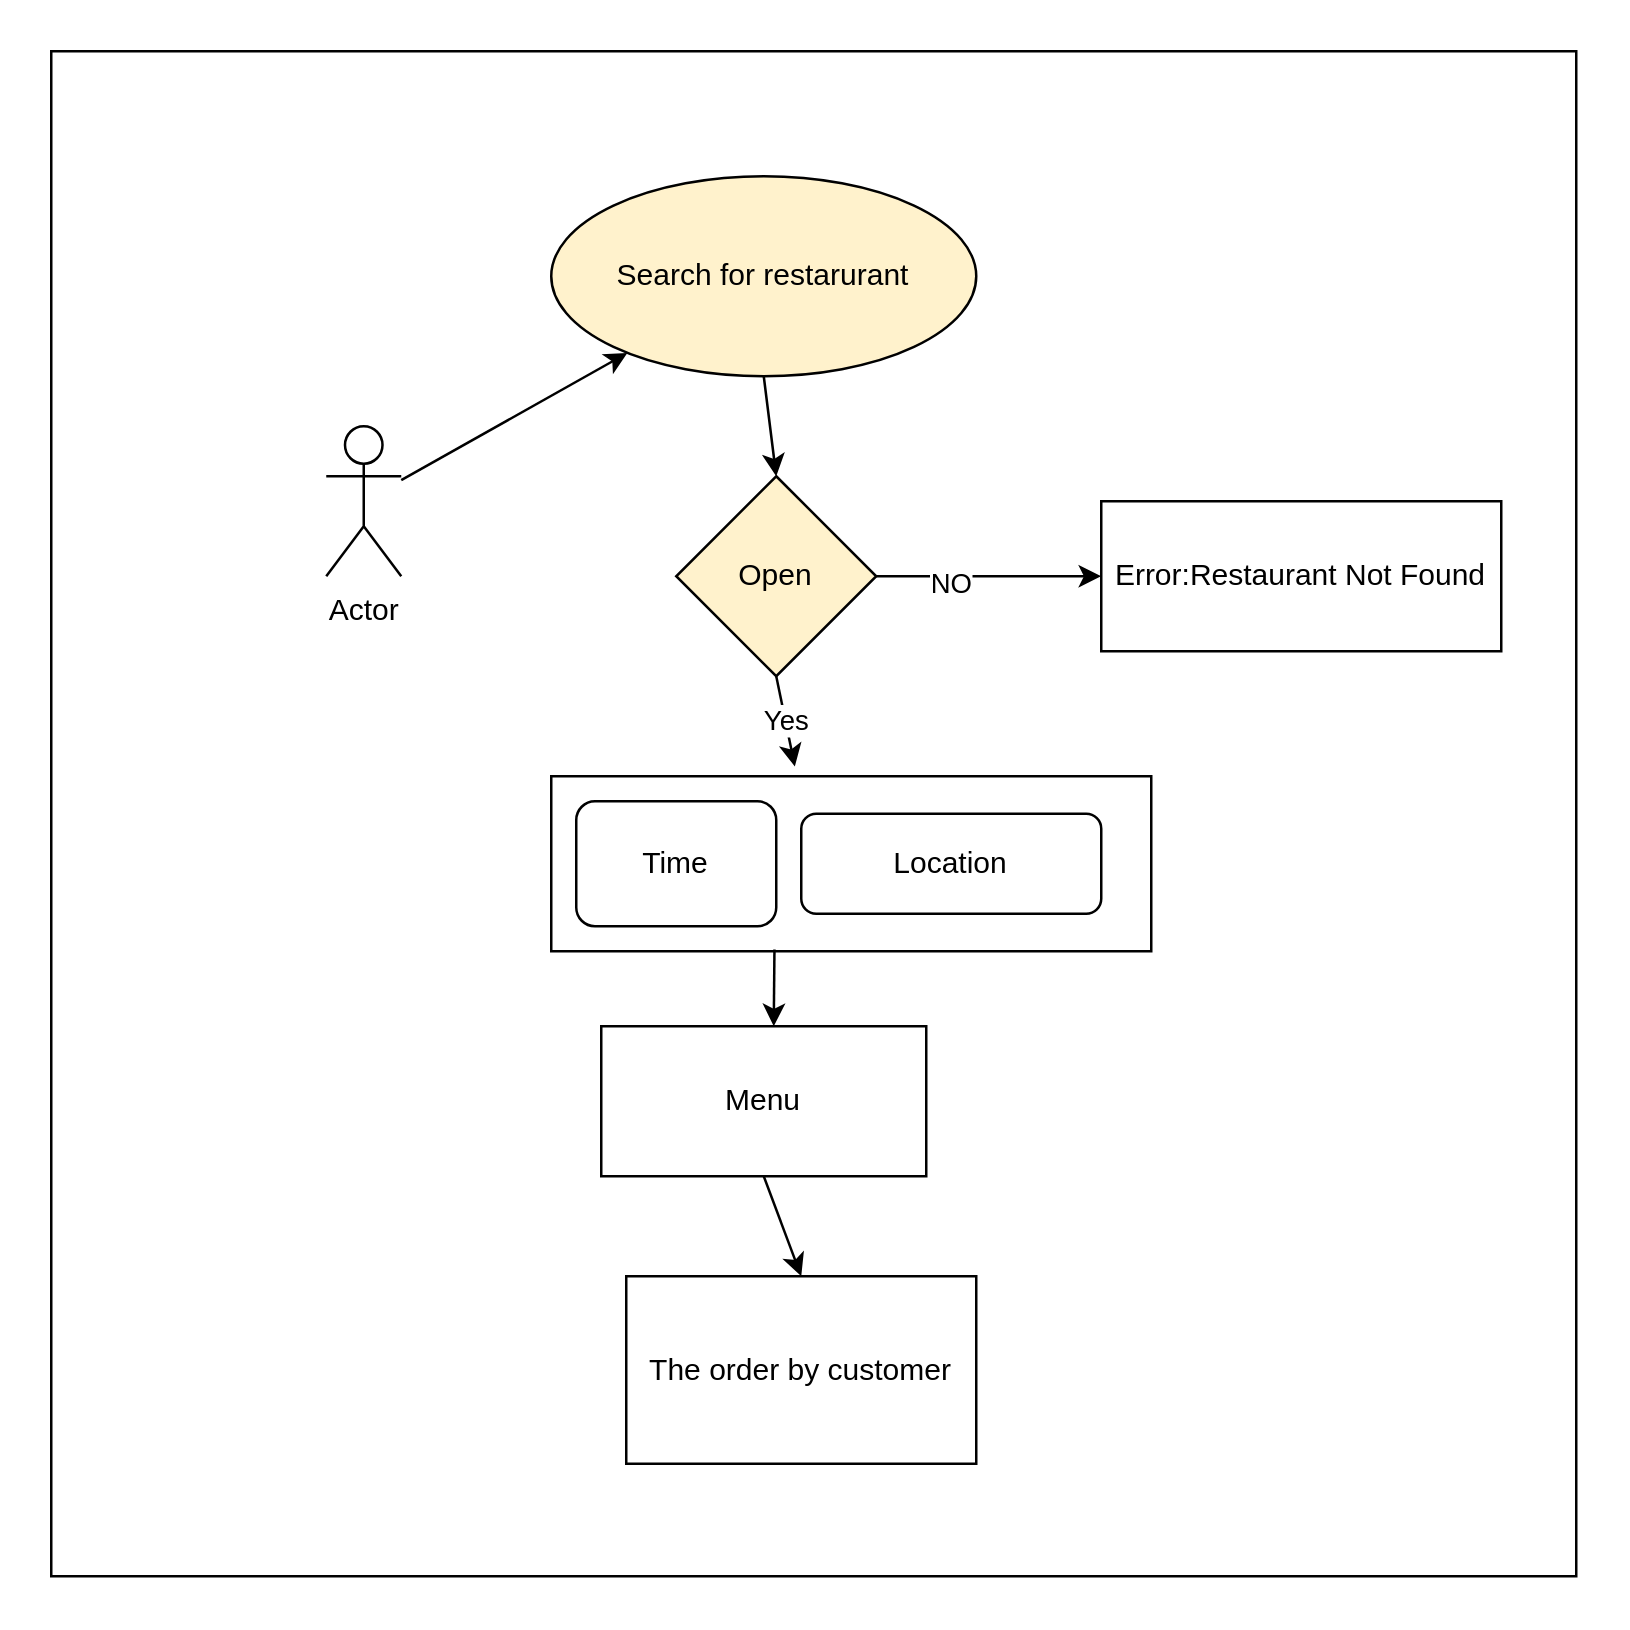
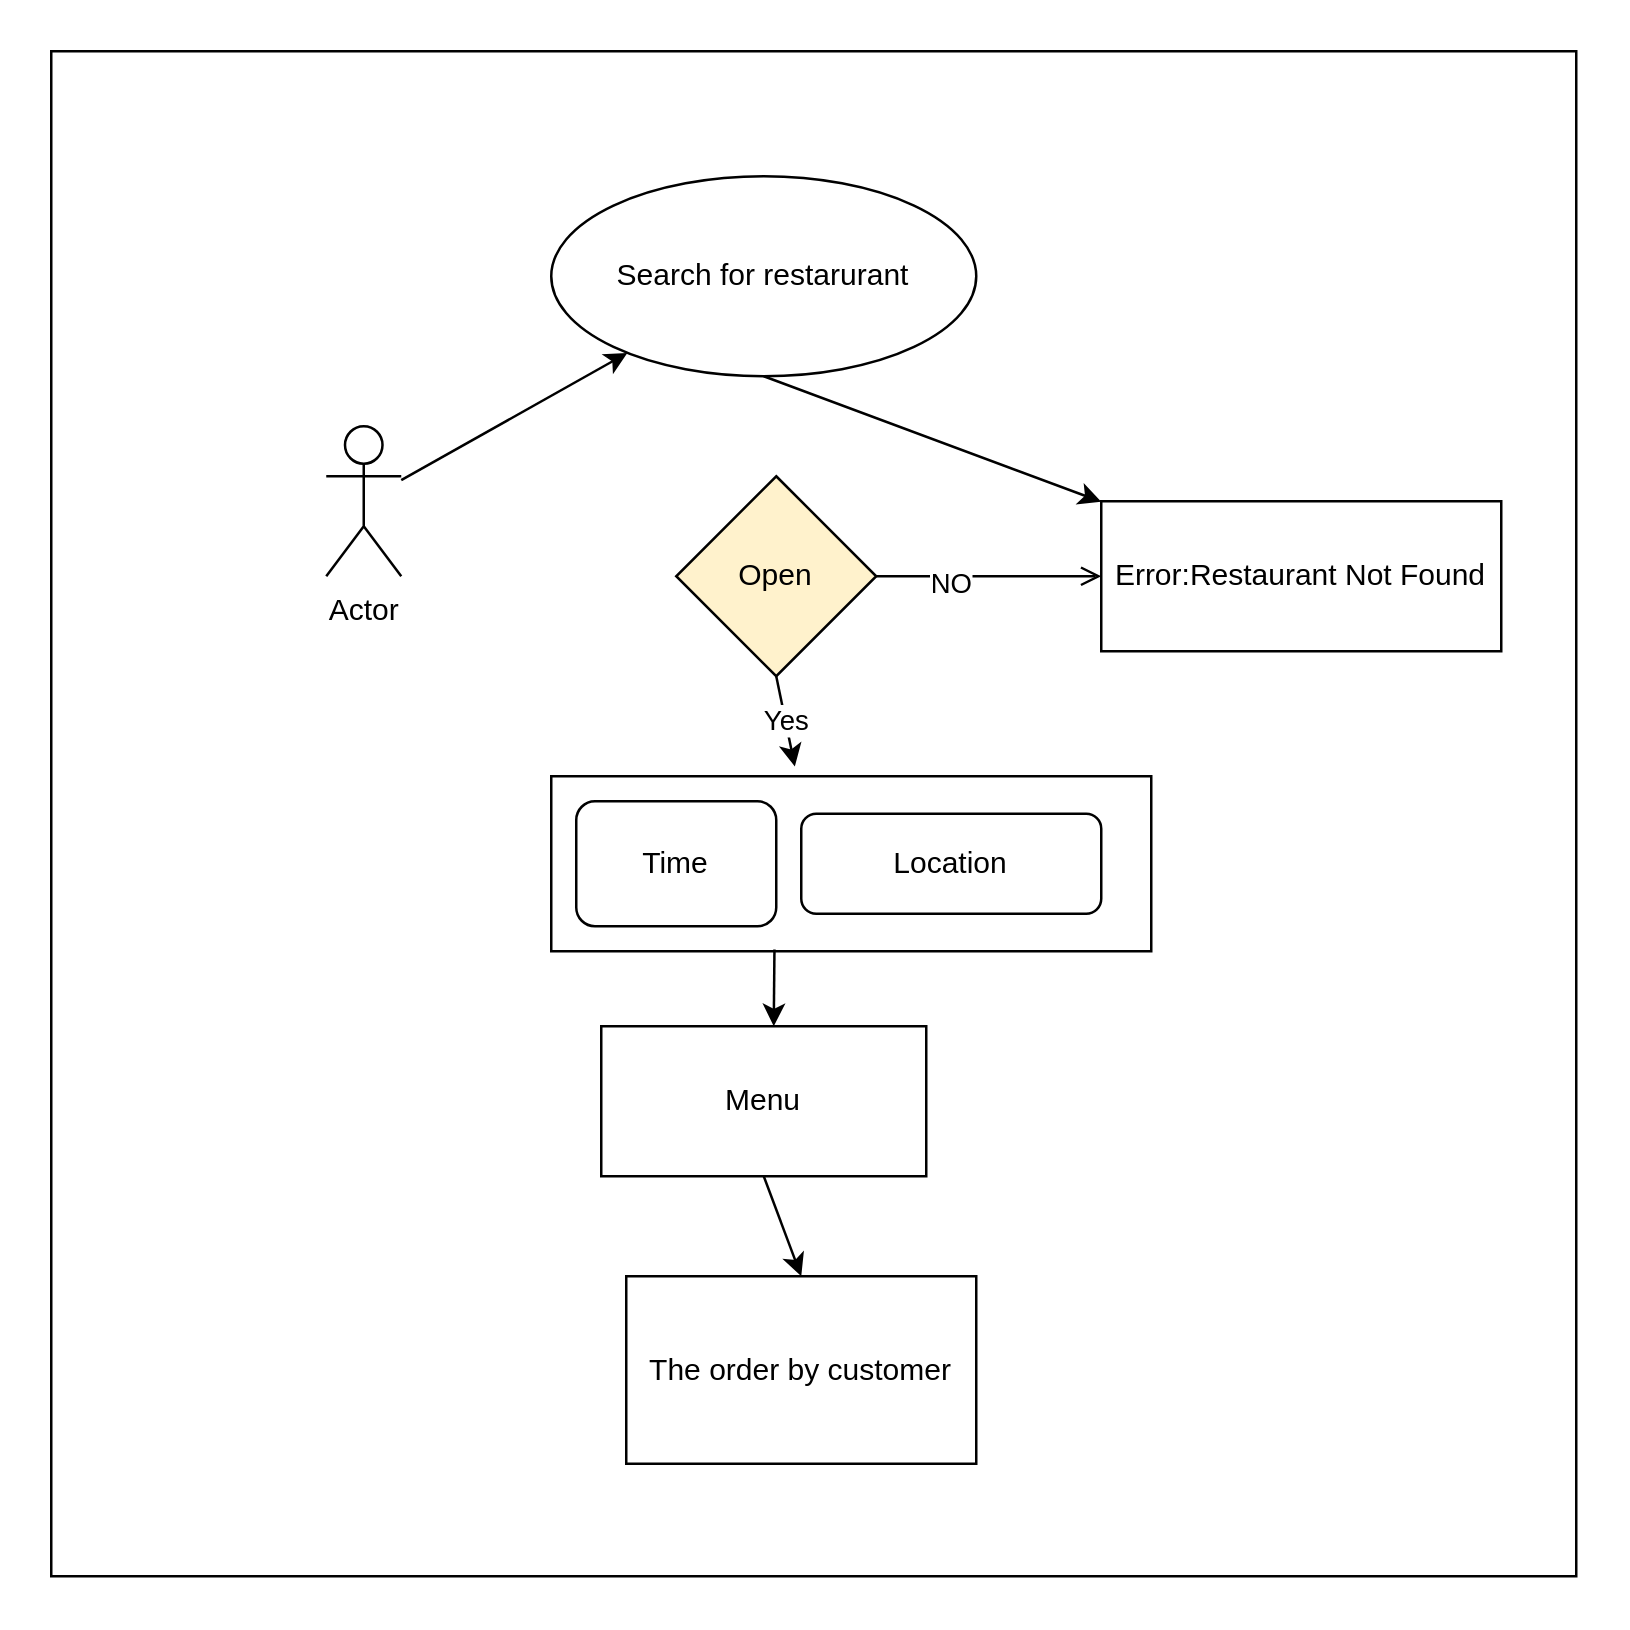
(764, 276) -> (764, 276)
(769, 418) -> (925, 436)
(1083, 576) -> (1087, 576)
